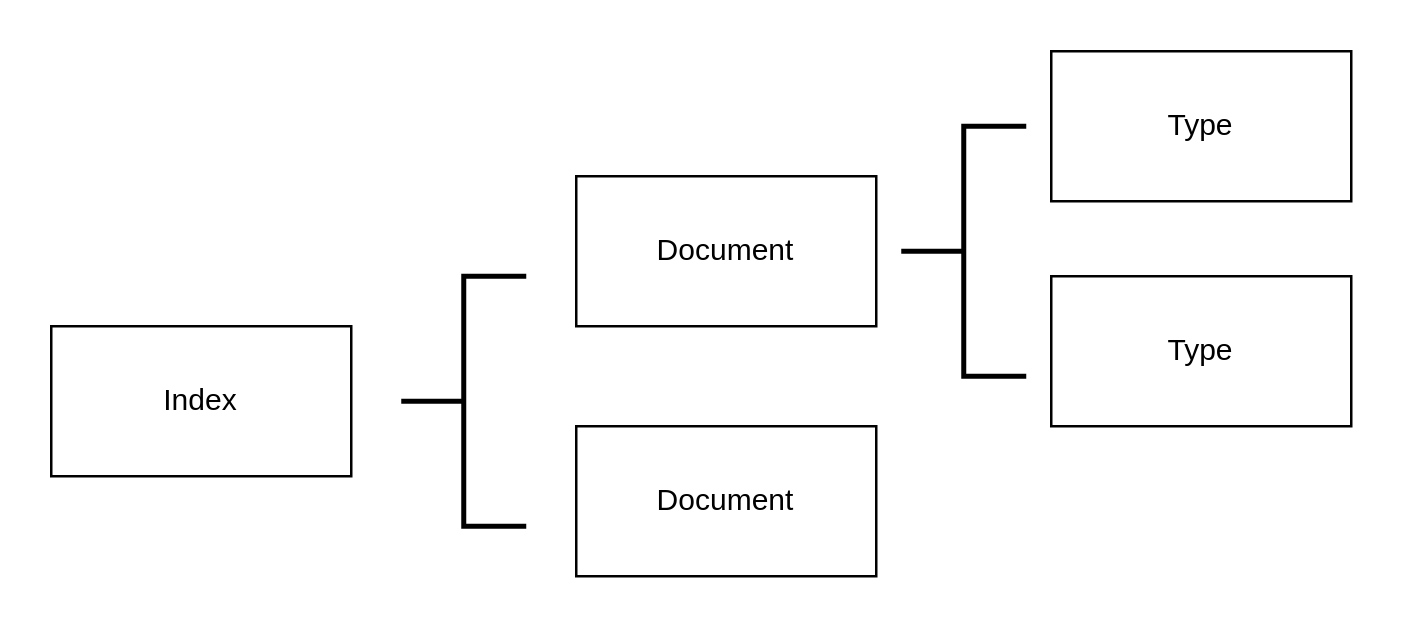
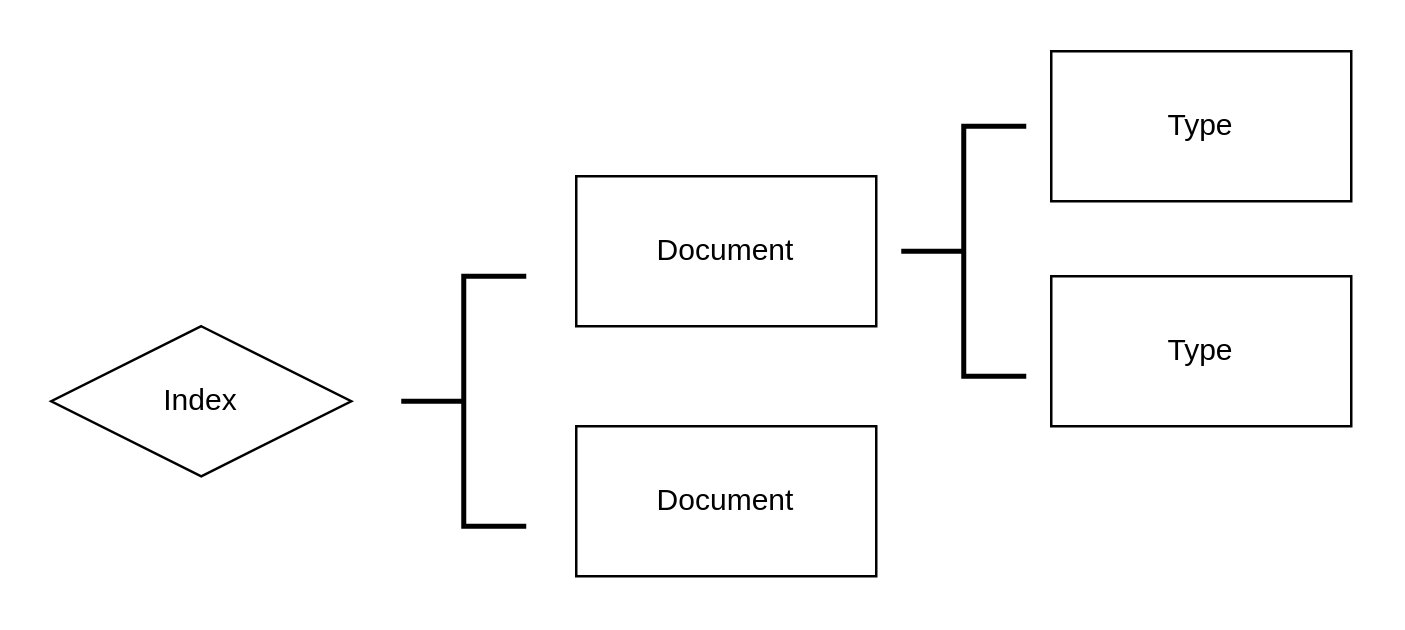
(201, 401) -> (201, 401)
